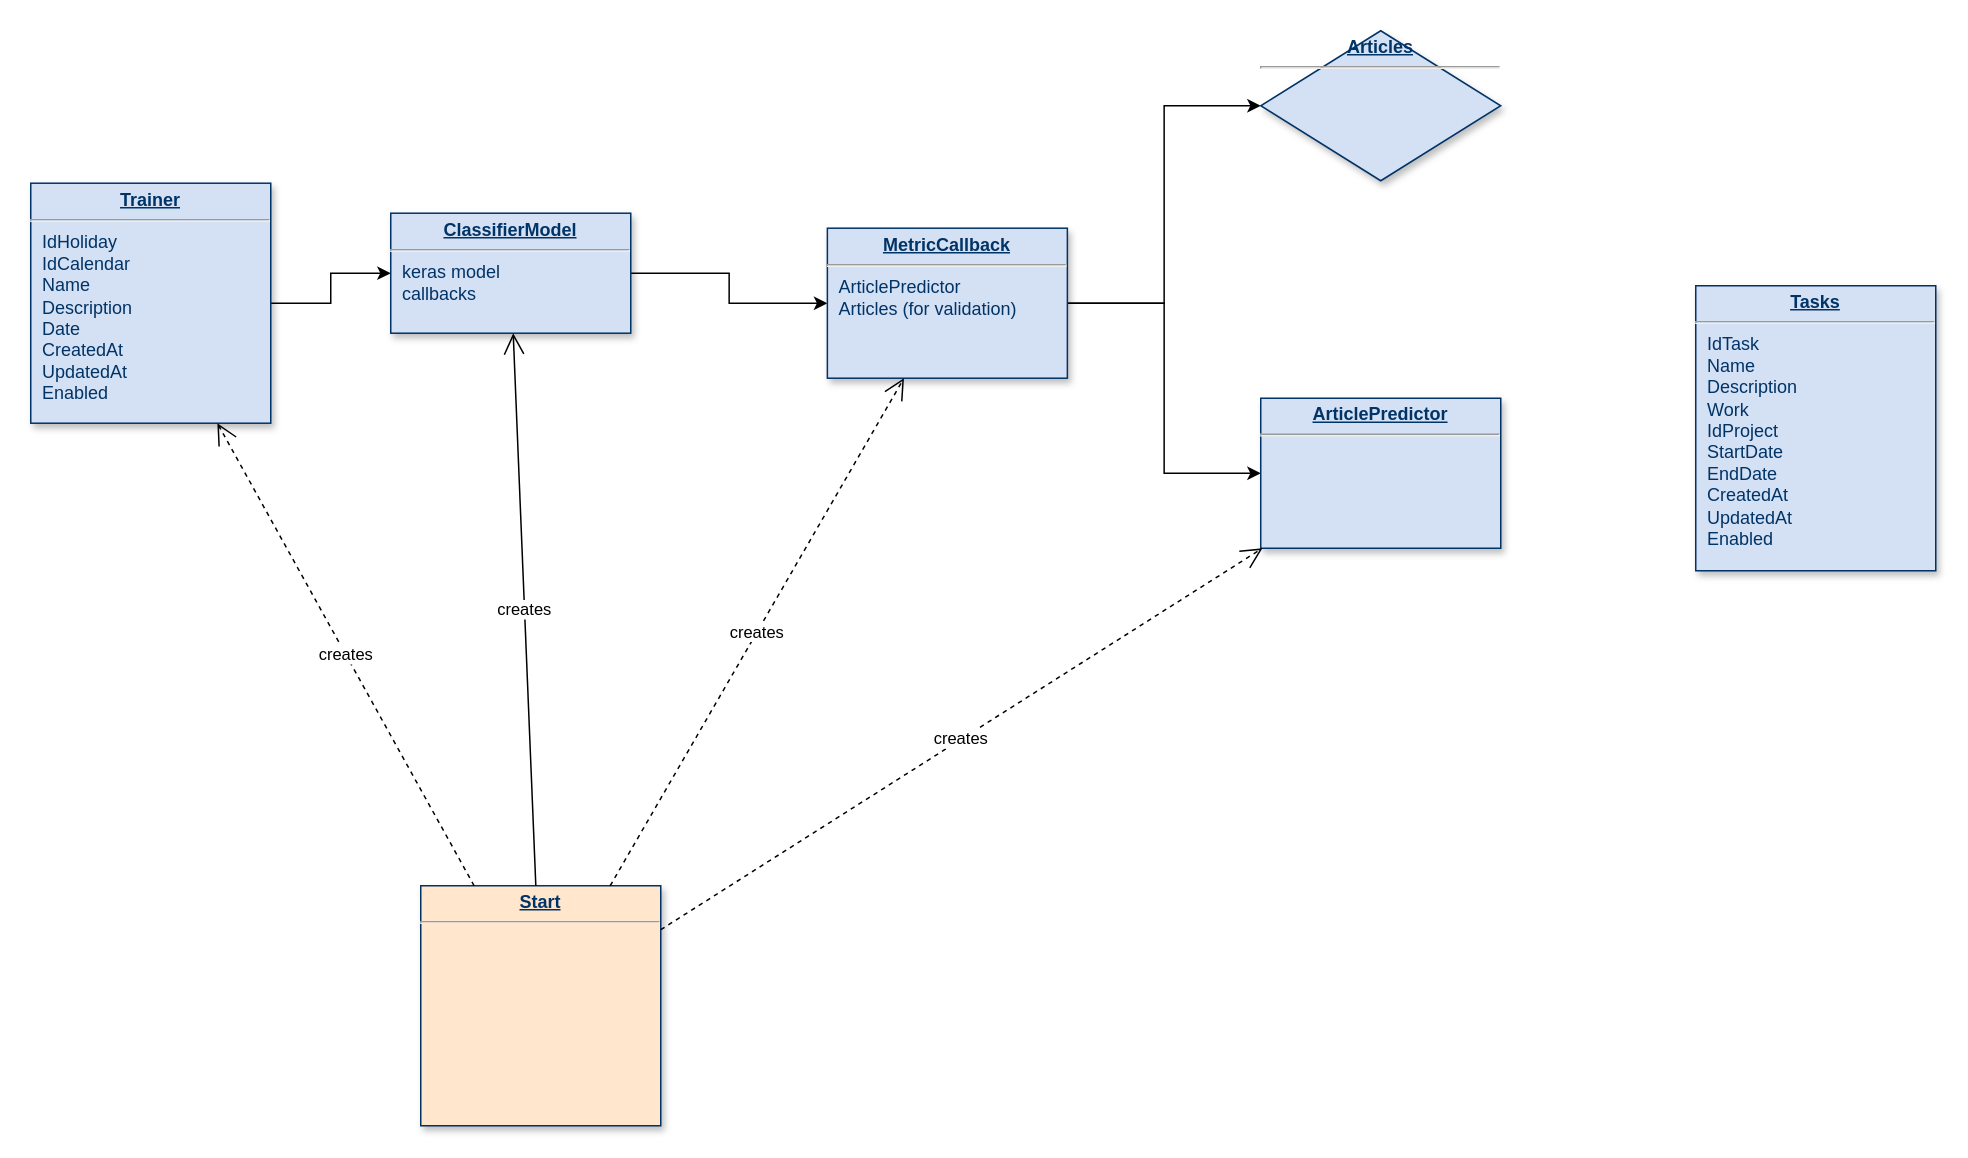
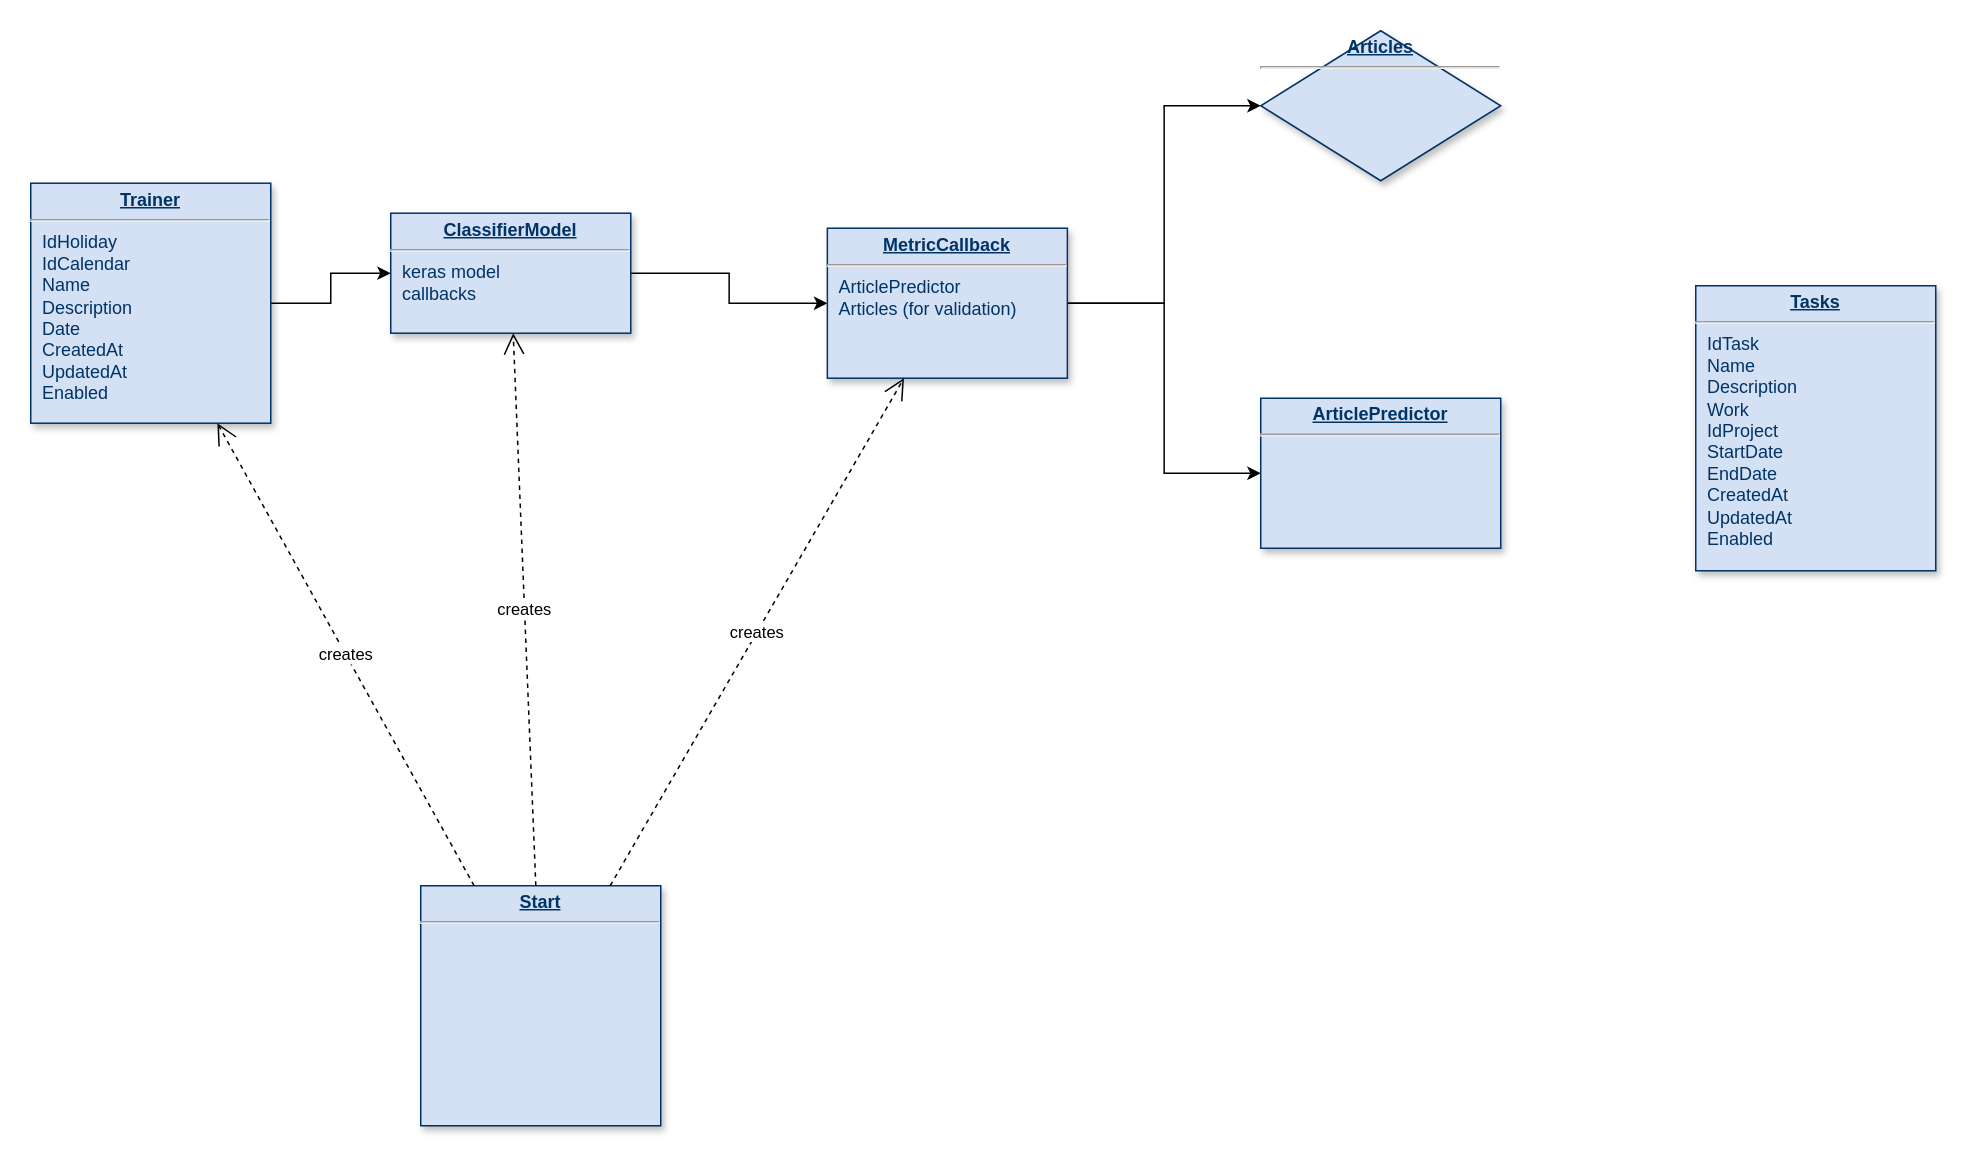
(519, 469) -> (519, 469)
(816, 831) -> none
(541, 1006) -> (541, 1006)
